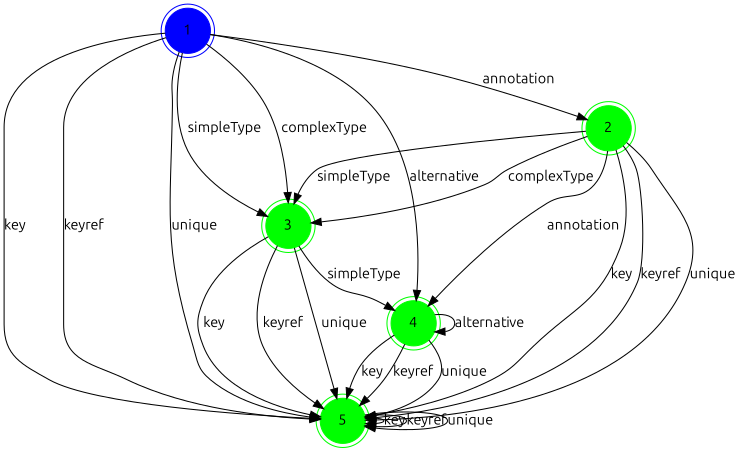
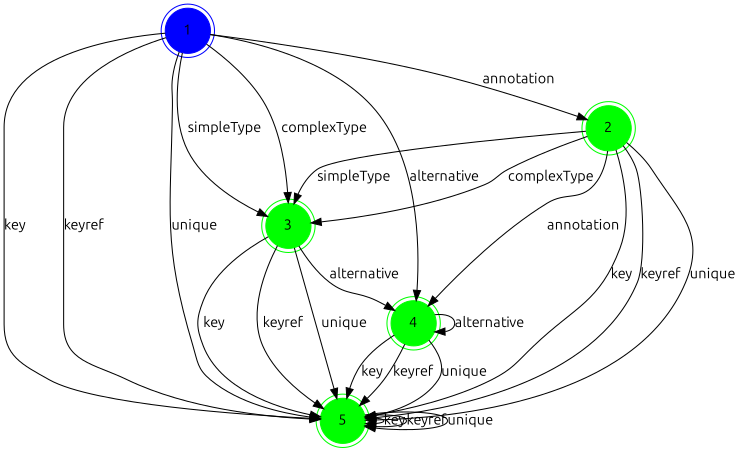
(364, 275) -> (364, 275)
